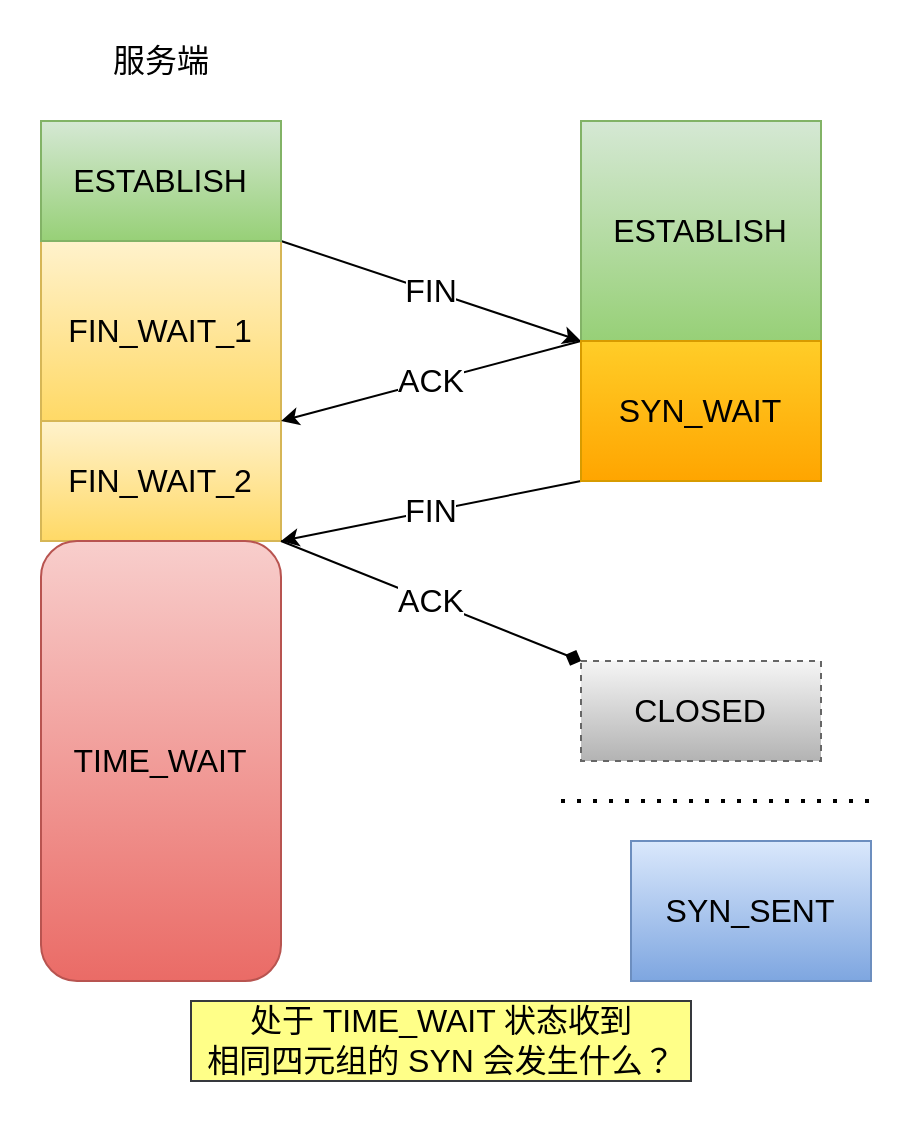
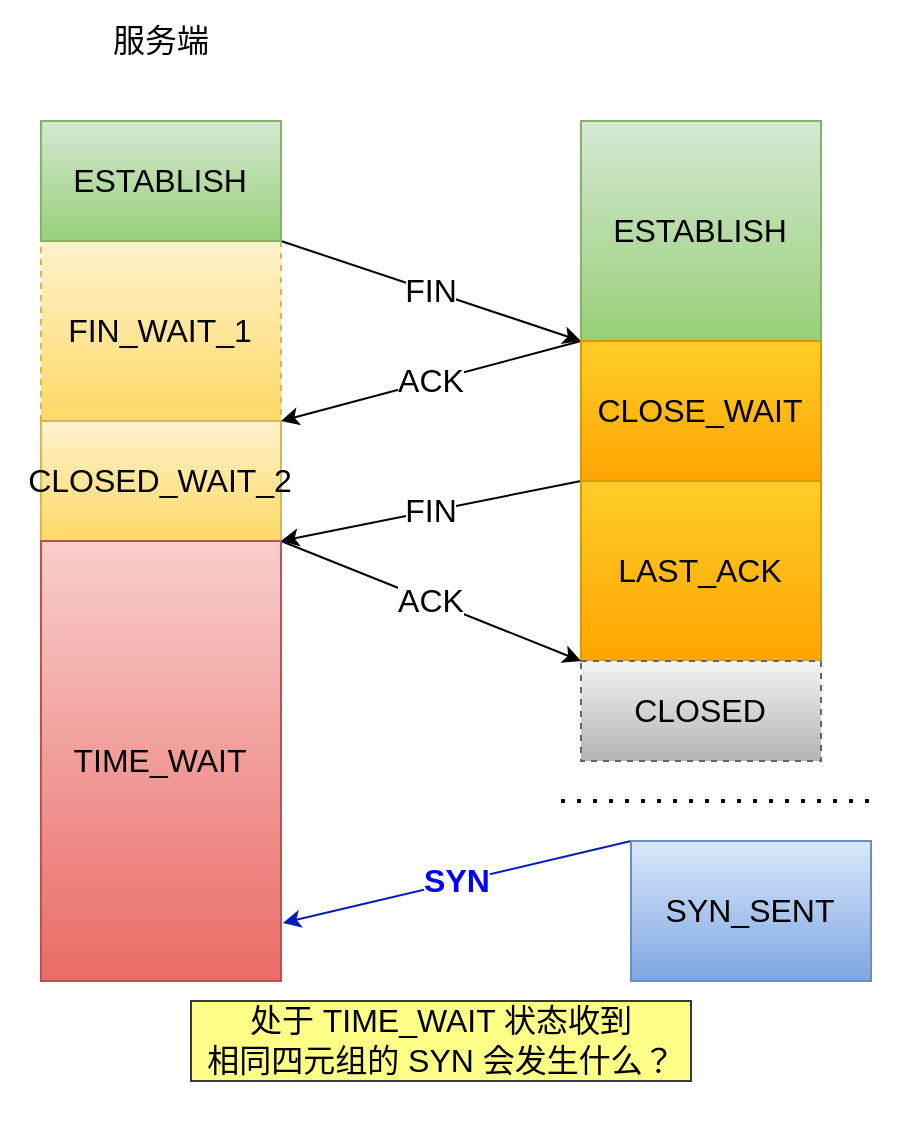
(161, 61) -> (161, 41)
(161, 331) -> (161, 331)
(701, 411) -> (701, 411)
(161, 481) -> (161, 481)
none -> (701, 571)
(565, 655) -> (565, 655)
(161, 761) -> (161, 761)
none -> (462, 881)
